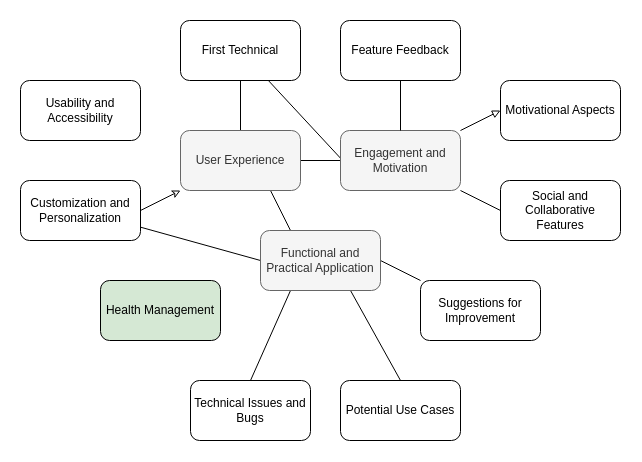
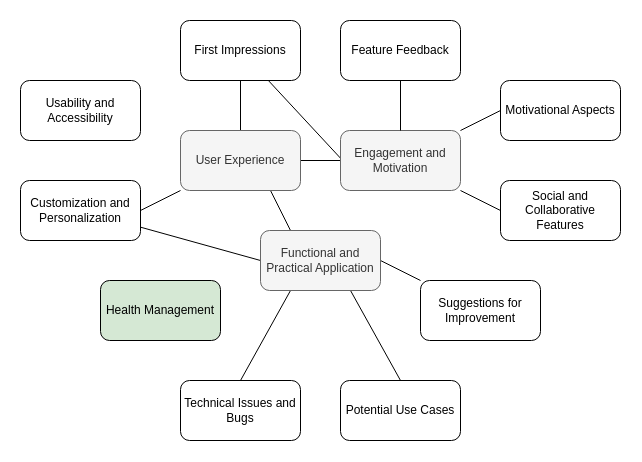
(241, 51) -> (241, 51)
(491, 115) -> (496, 113)
(173, 194) -> (176, 193)
(251, 411) -> (241, 411)
